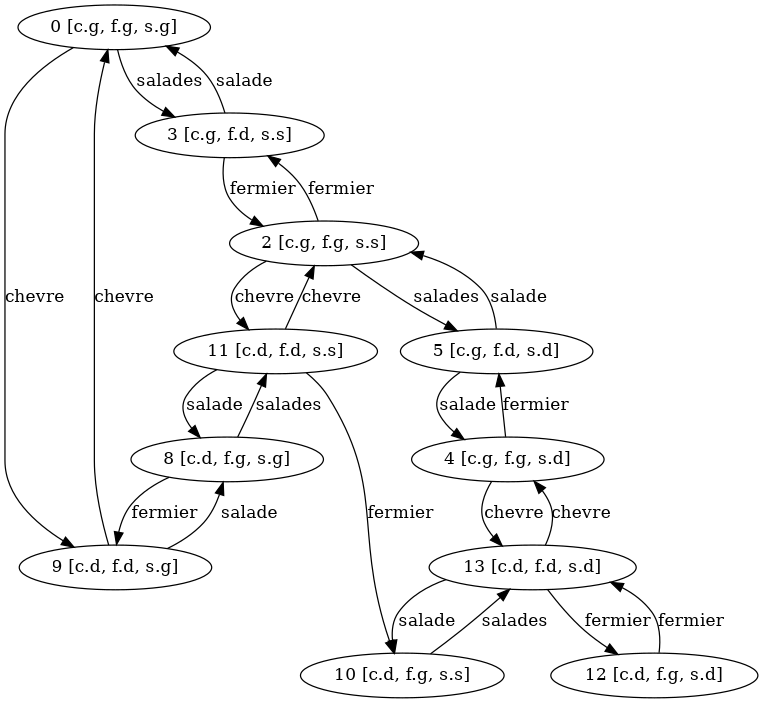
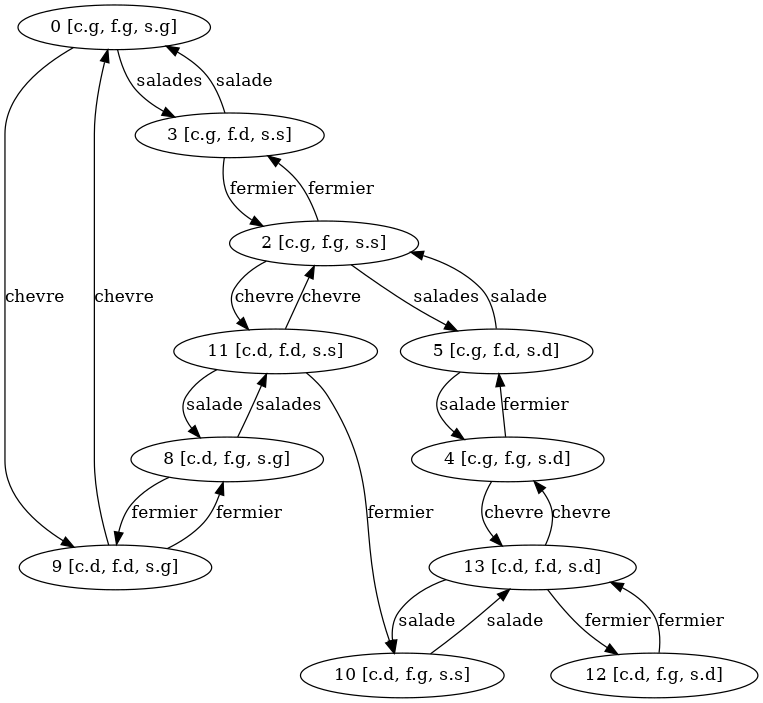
(250, 513) -> (250, 513)
(515, 621) -> (515, 621)
